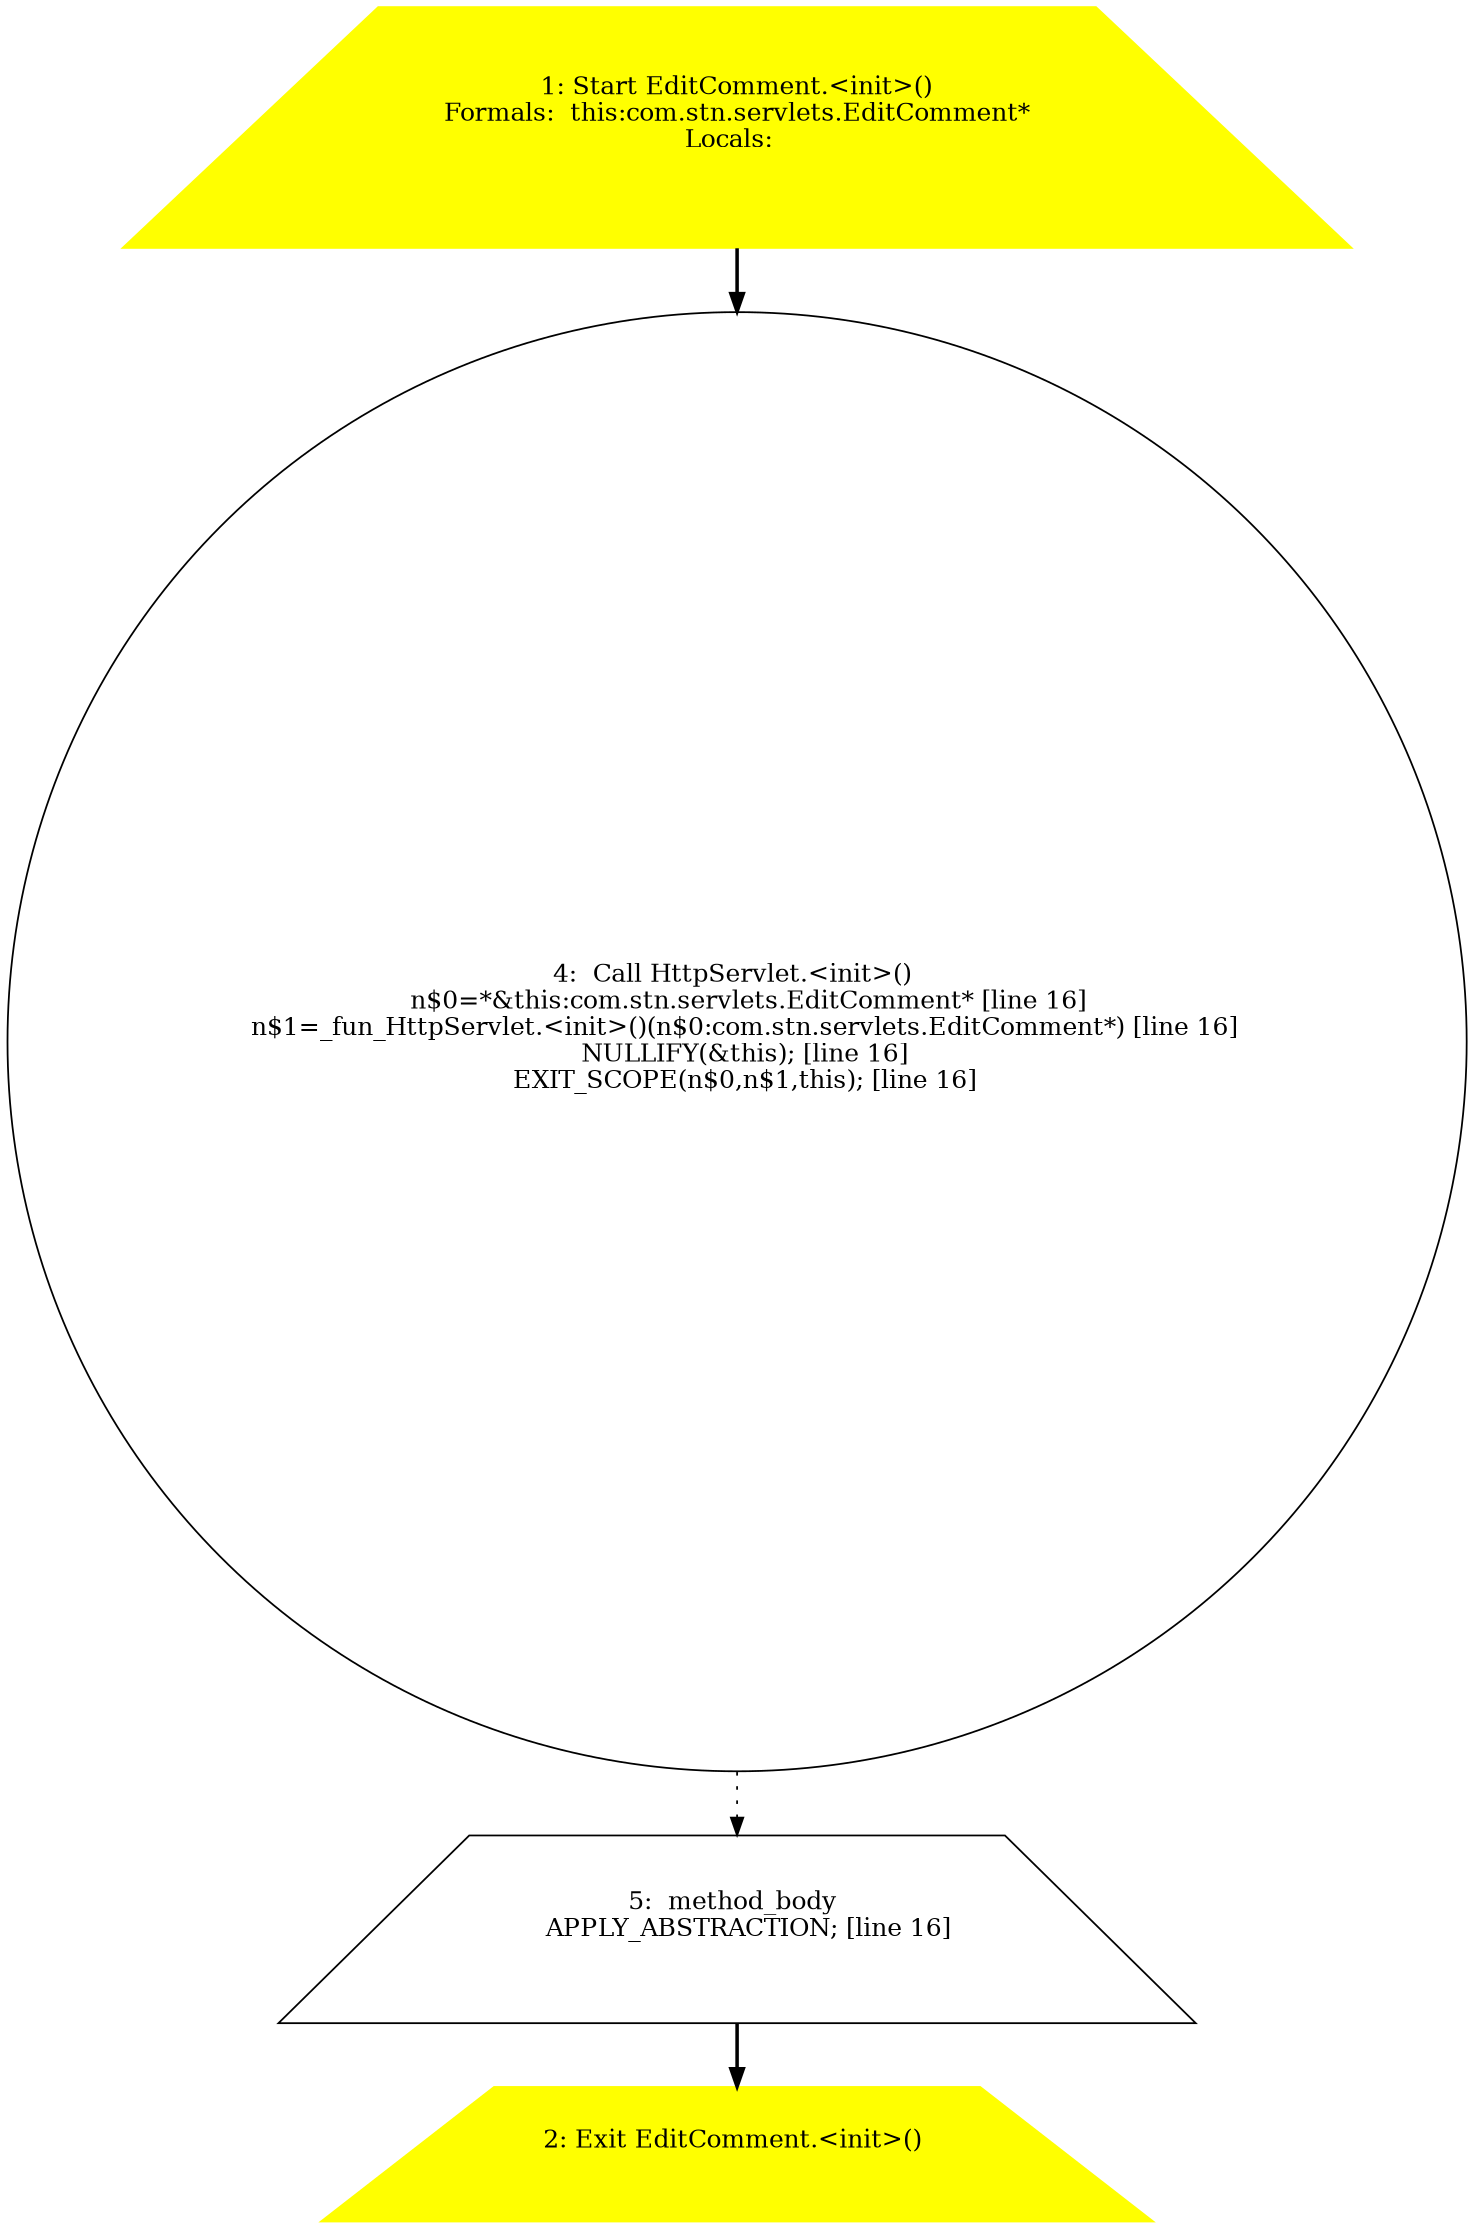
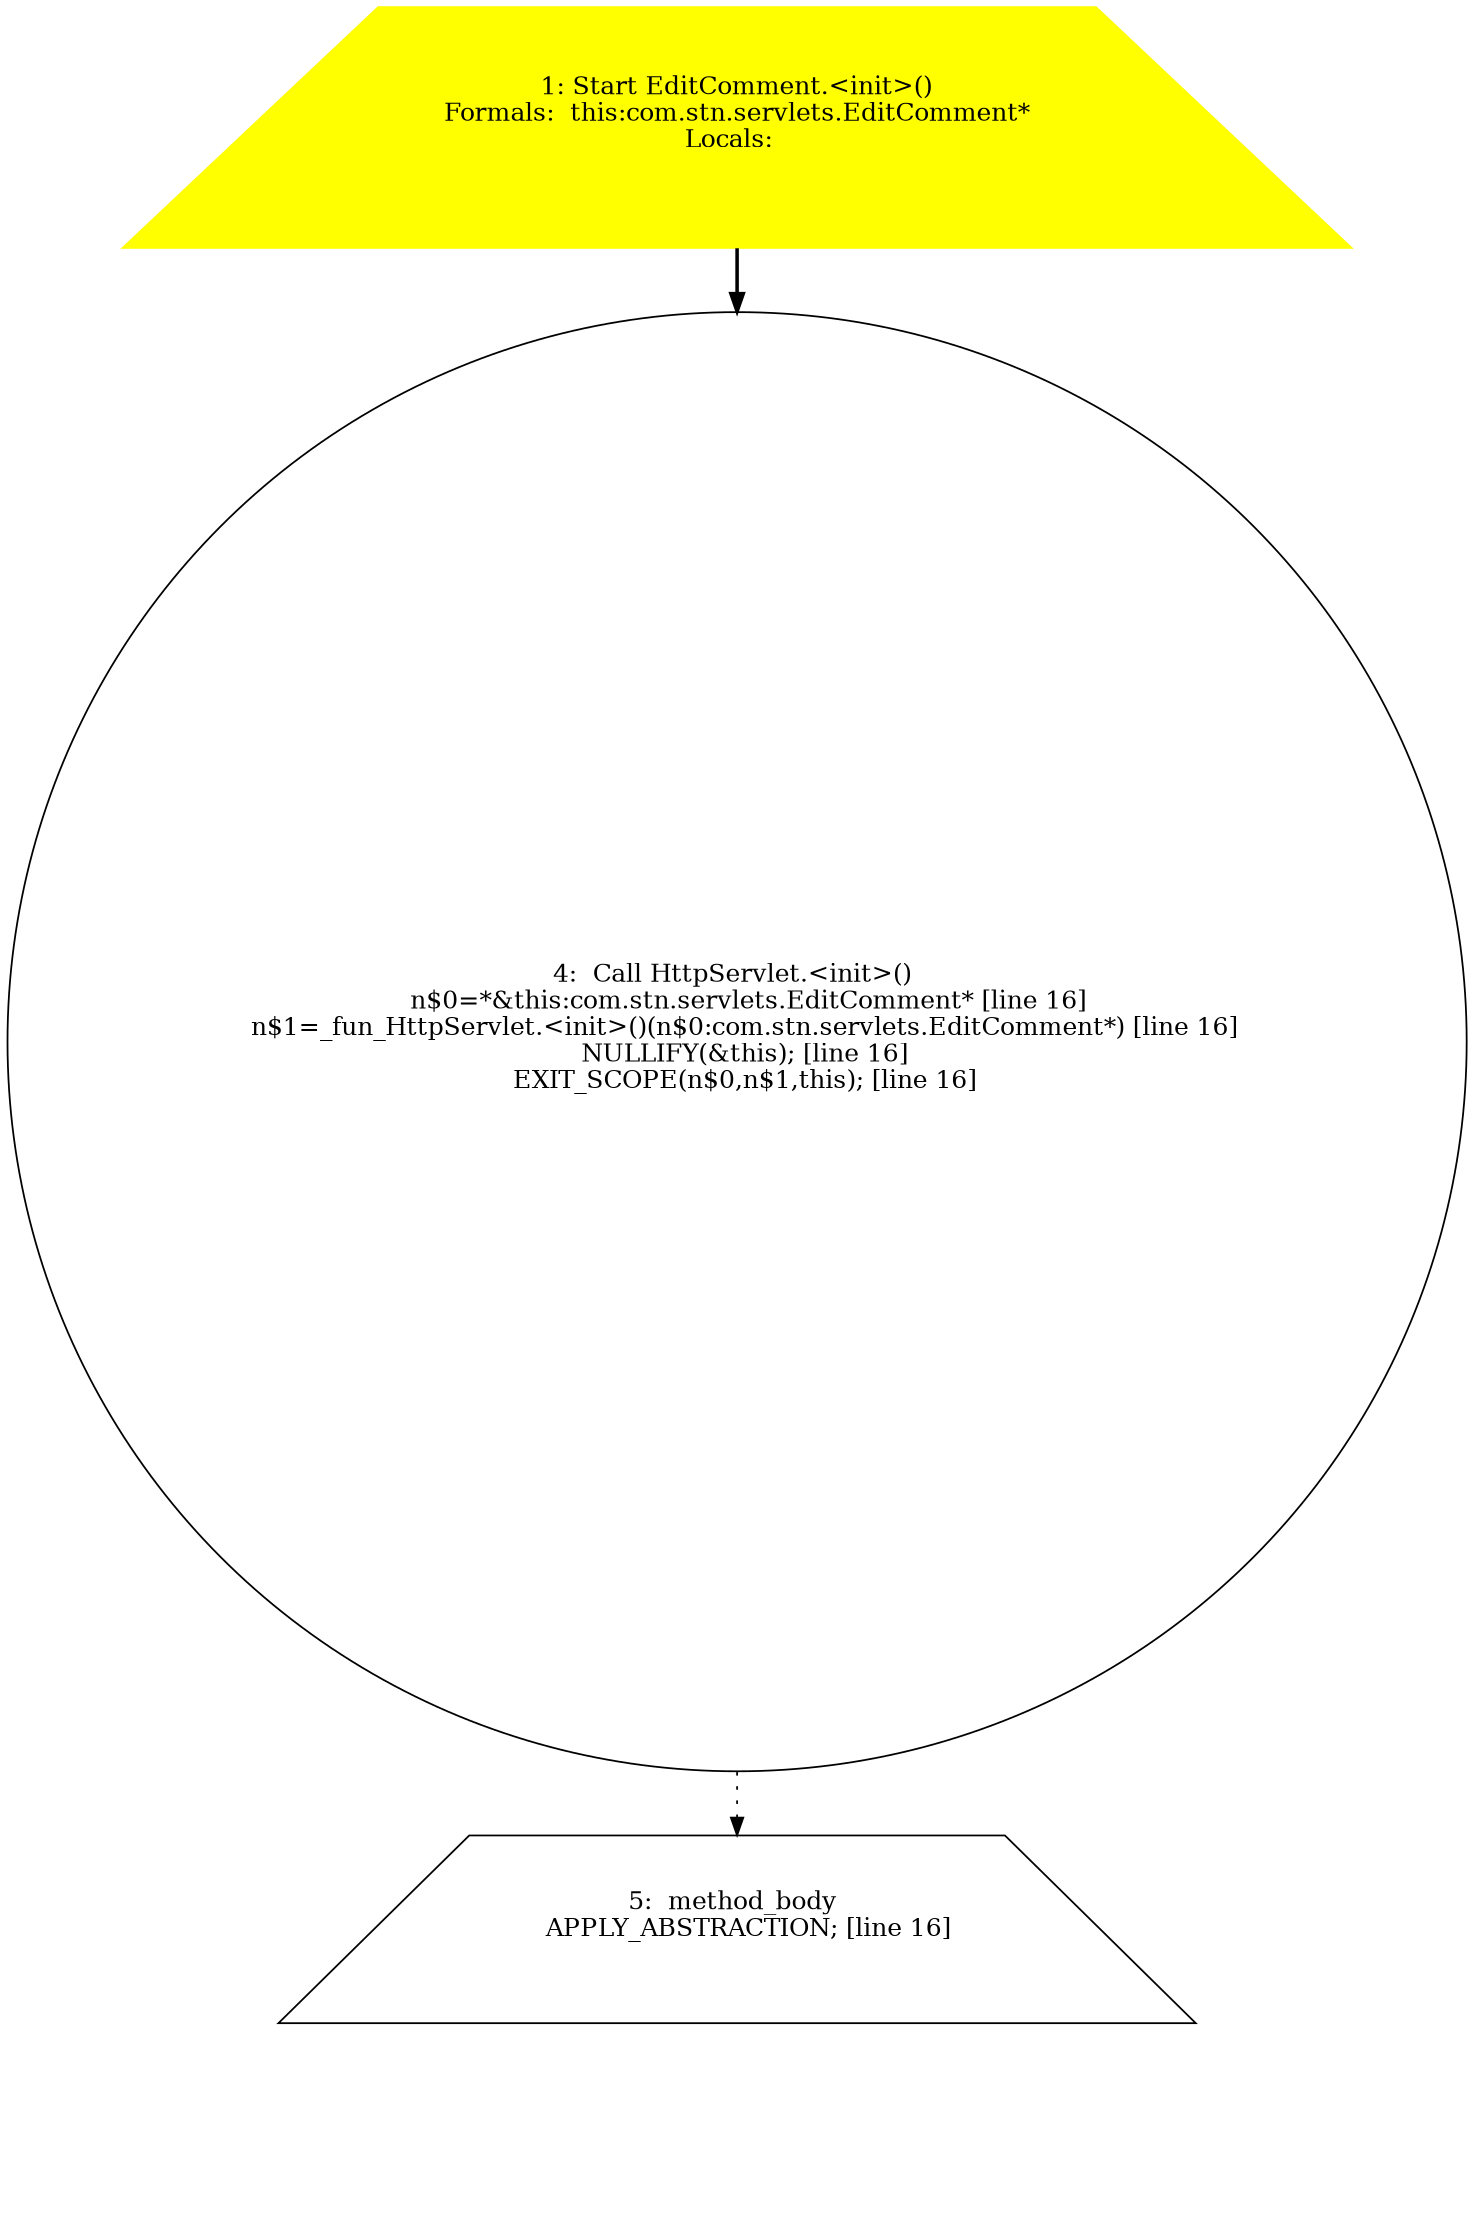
(737, 2154) -> none
